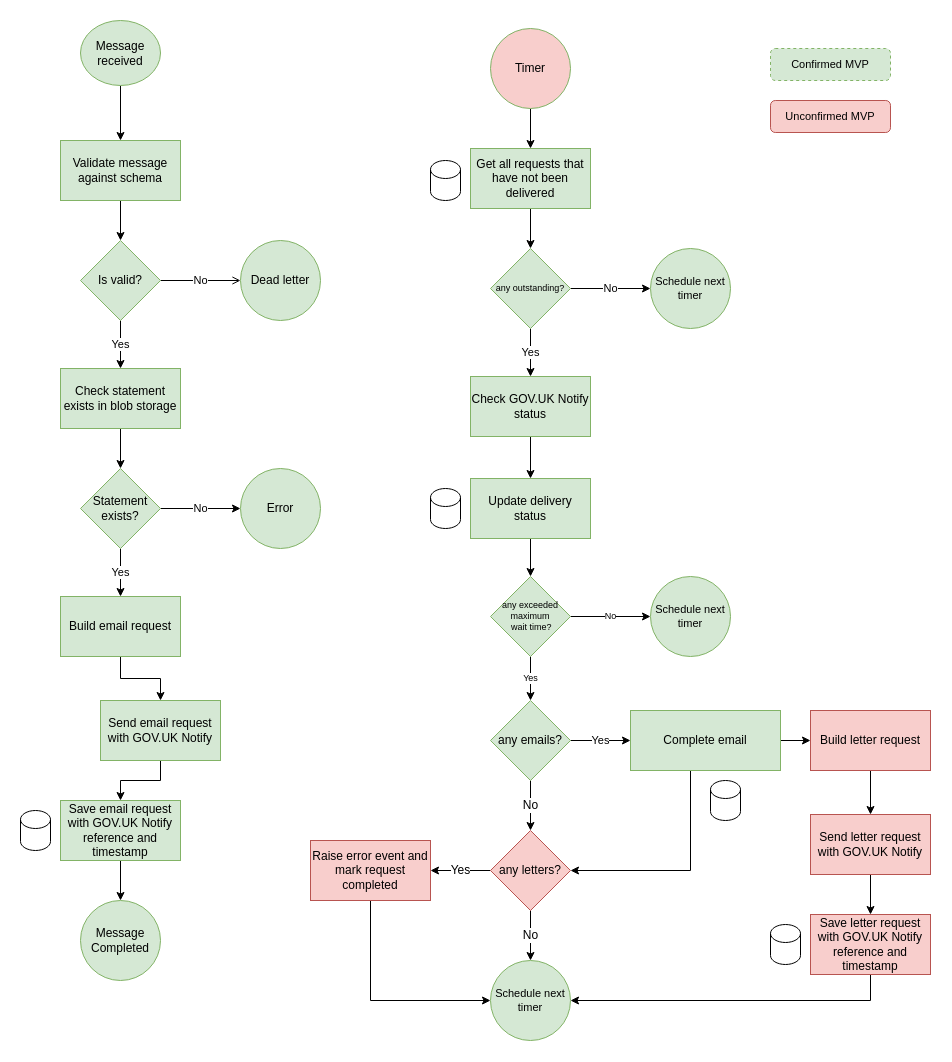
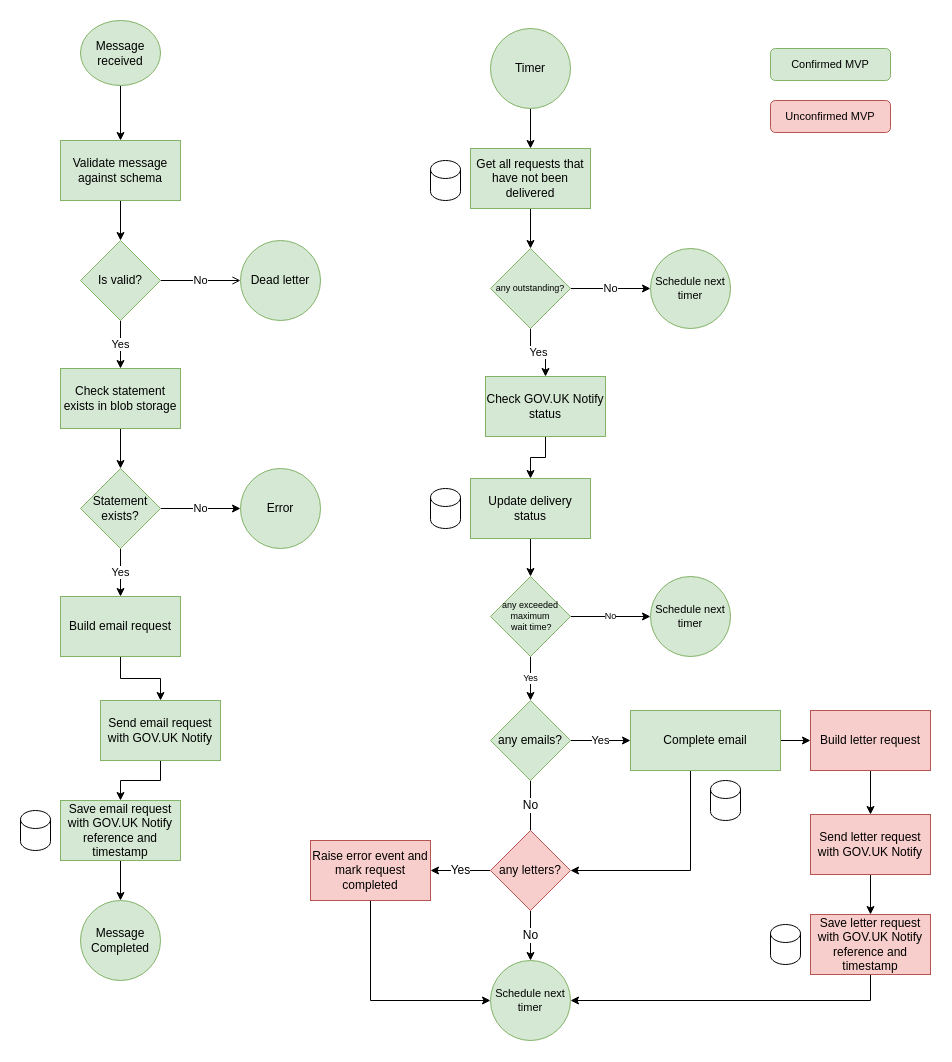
(831, 65) -> (831, 65)
(531, 69) -> (531, 69)
(531, 407) -> (546, 407)
(531, 822) -> (531, 825)
